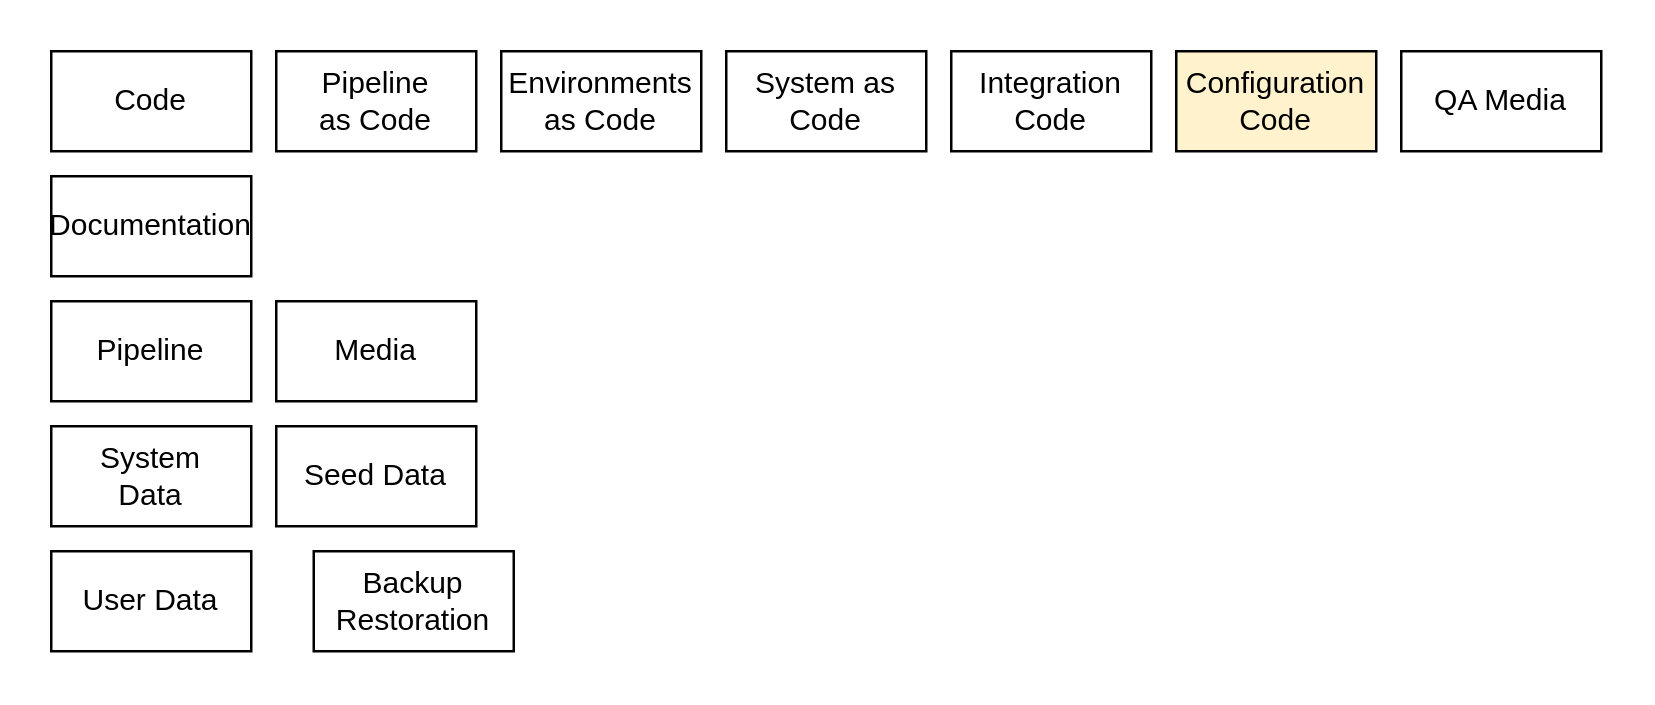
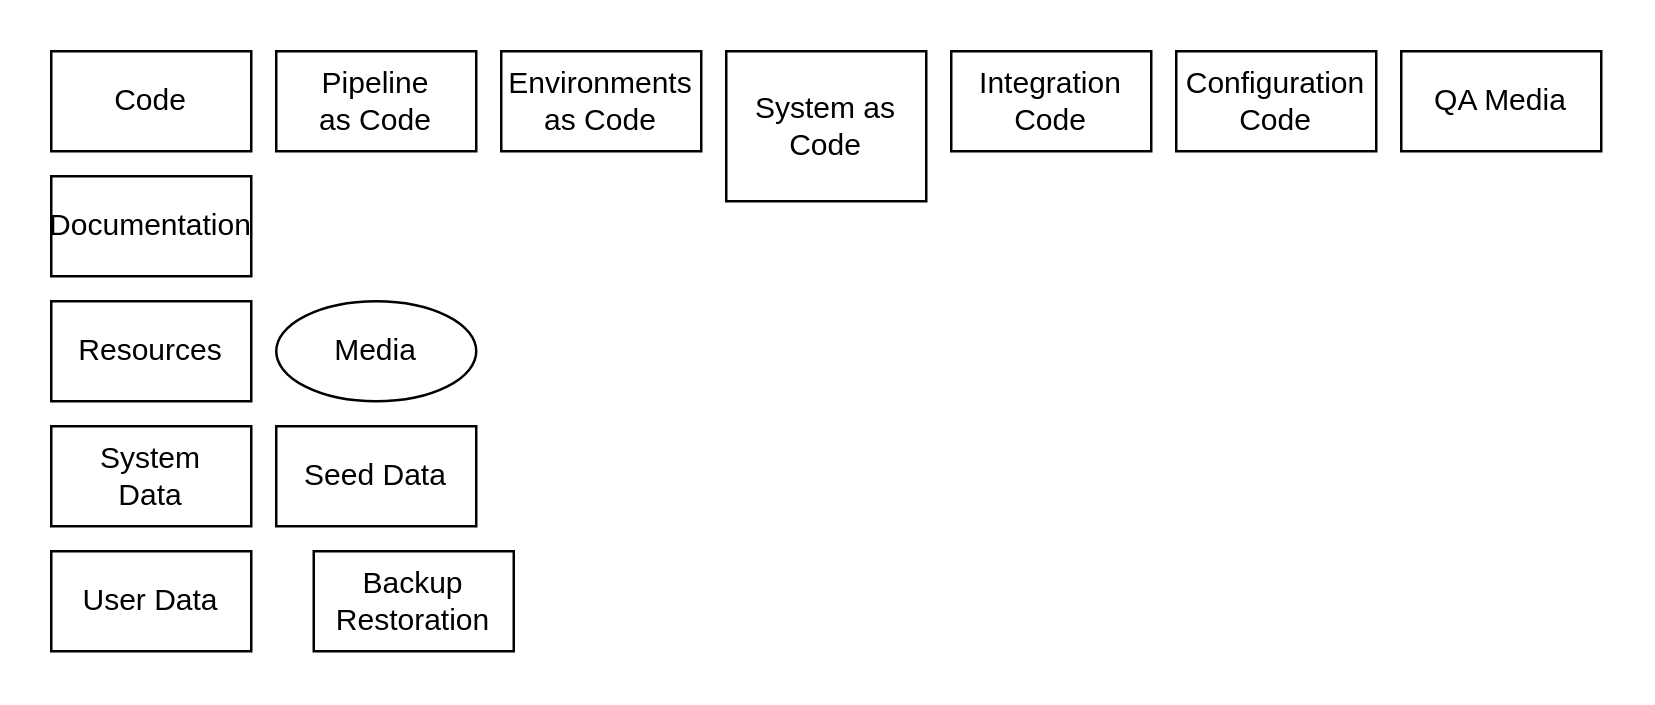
(826, 101) -> (826, 126)
(1276, 101) -> (1276, 101)
(151, 351) -> (151, 351)
(376, 351) -> (376, 351)
